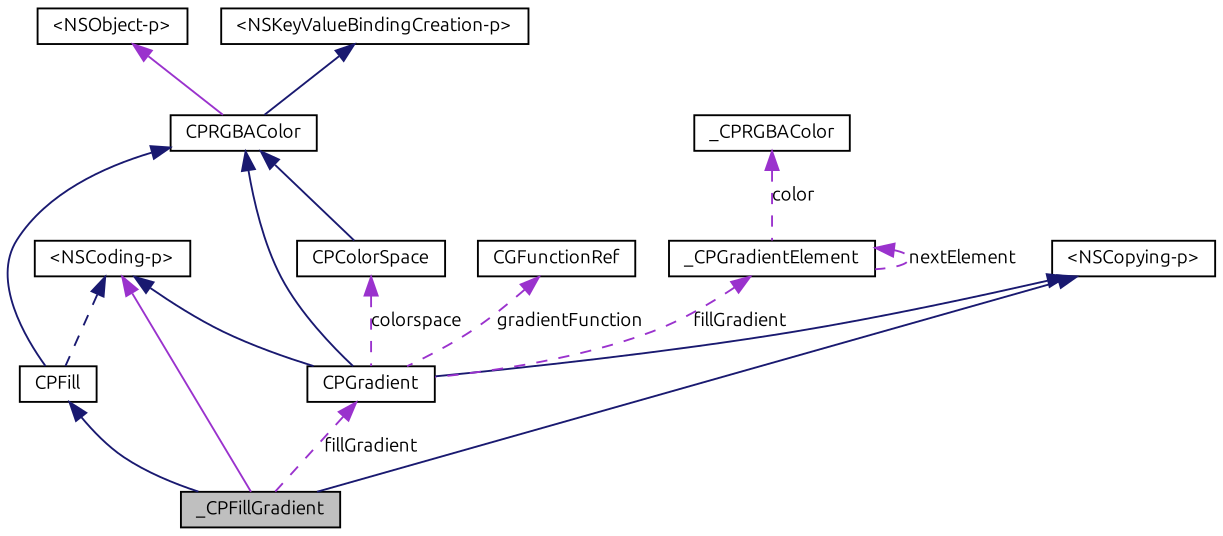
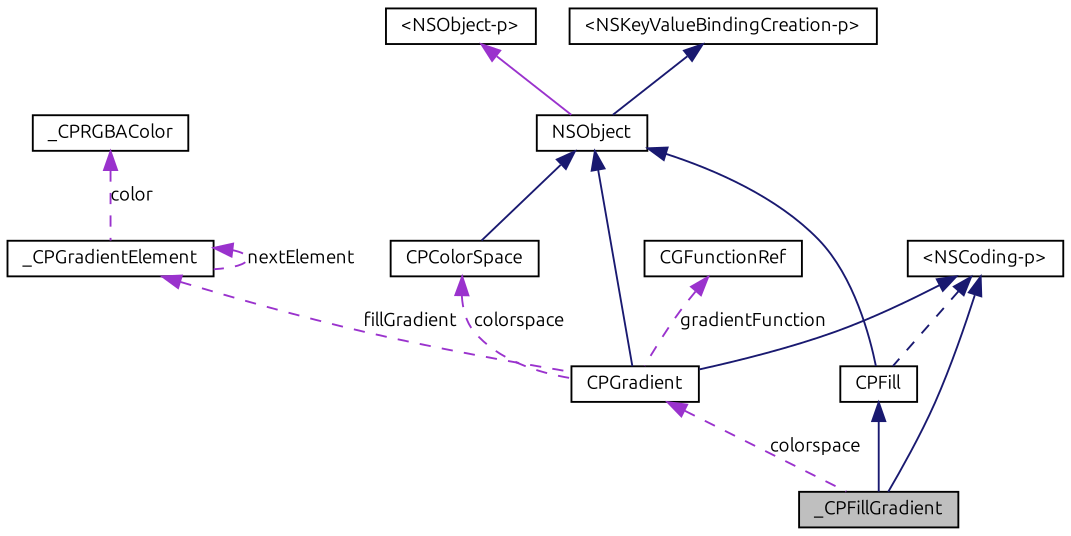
(244, 133) -> (592, 133)
(1134, 259) -> none
(192, 393) -> (938, 396)
(371, 447) -> (816, 447)
